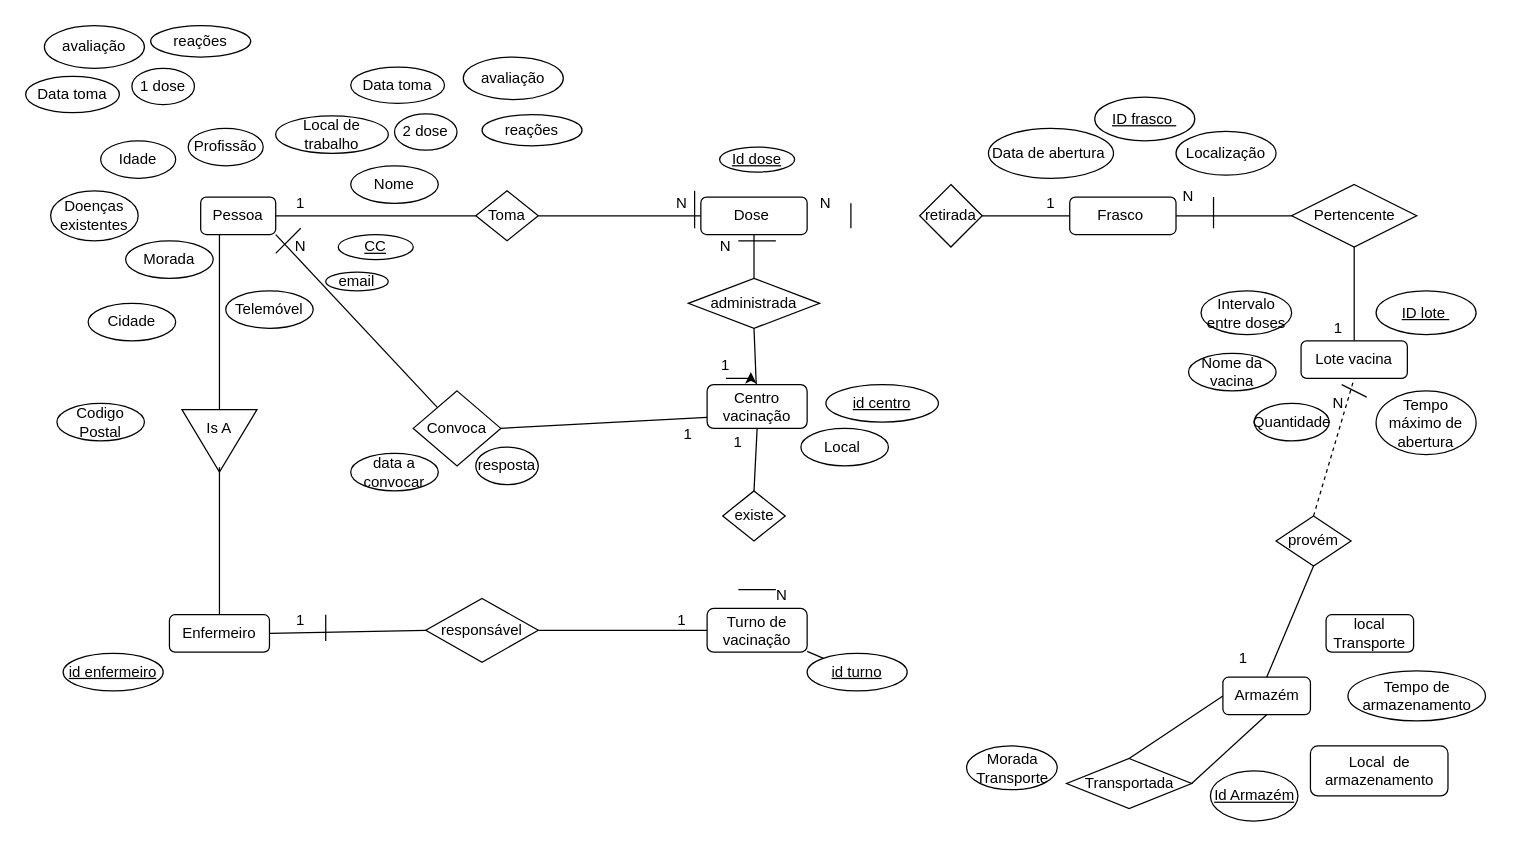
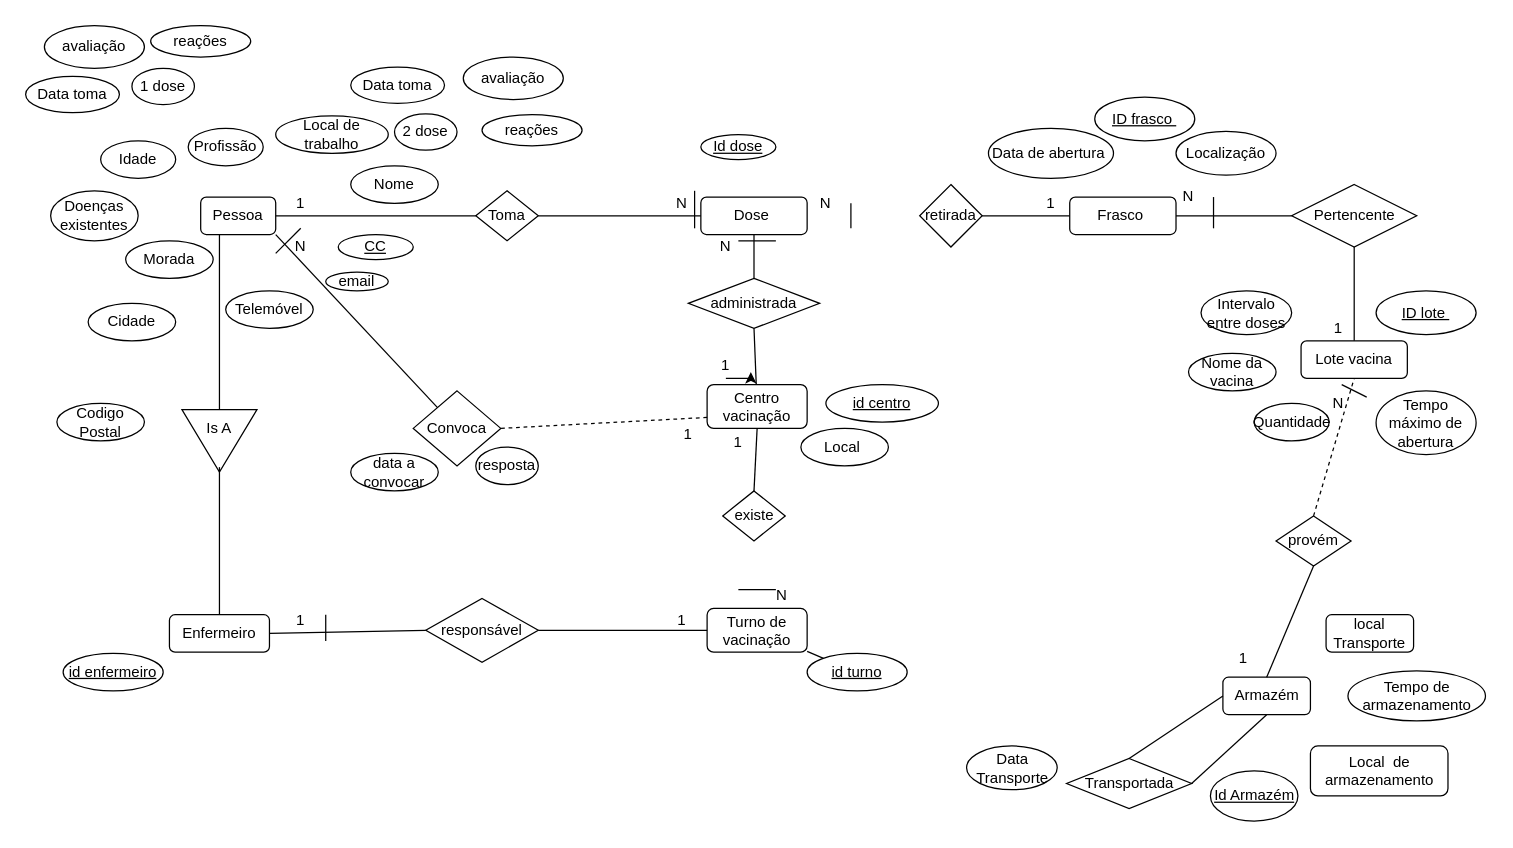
(757, 159) -> (738, 147)
(604, 423) -> (604, 423)
(1013, 768) -> (1013, 768)
